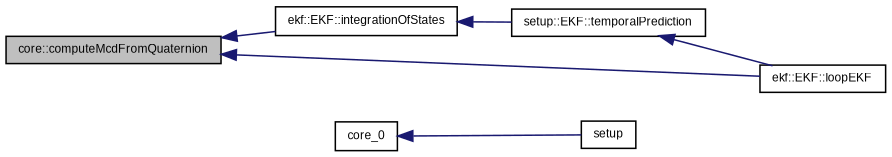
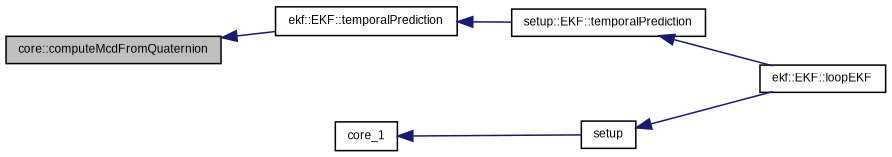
(366, 21) -> (366, 21)
(498, 66) -> (712, 108)
(366, 136) -> (366, 136)
